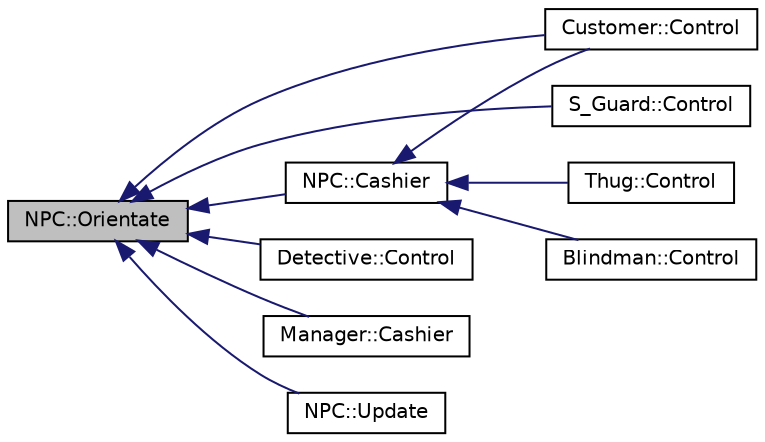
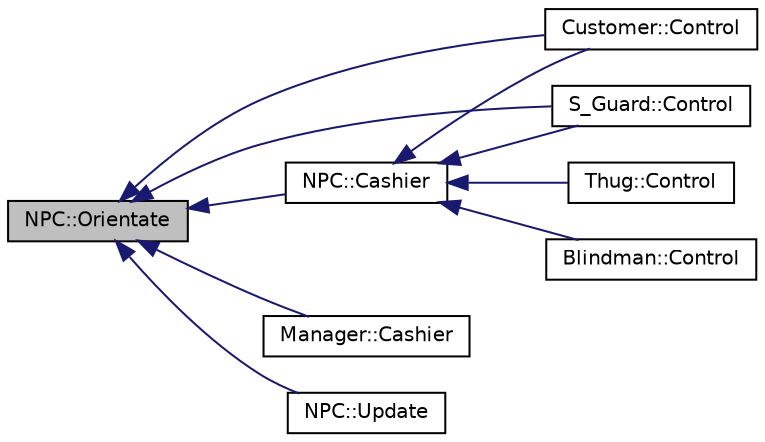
none -> (519, 142)
(367, 259) -> none
